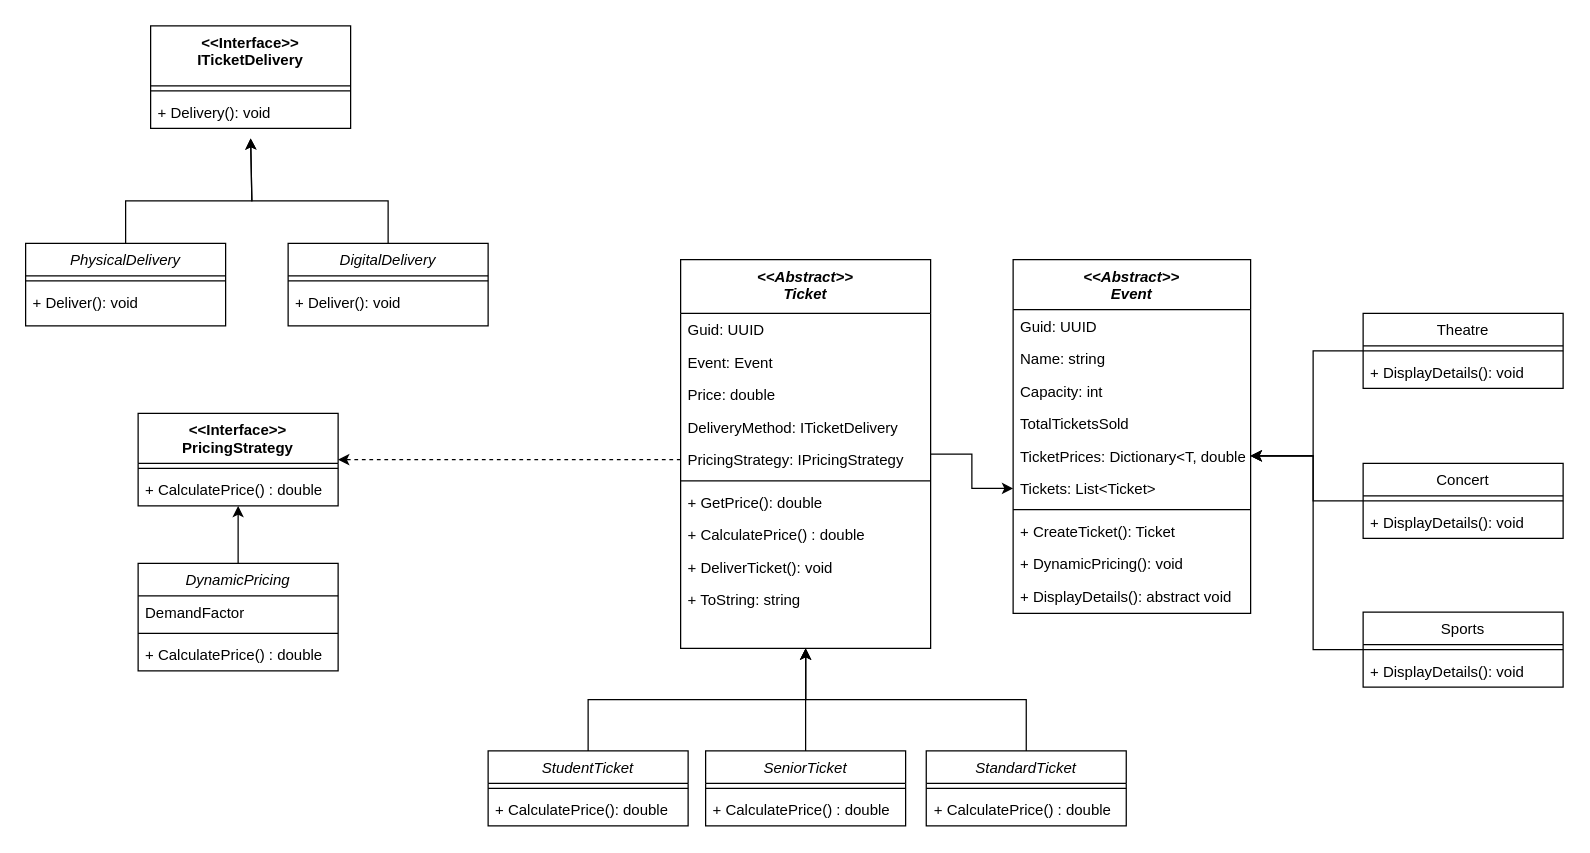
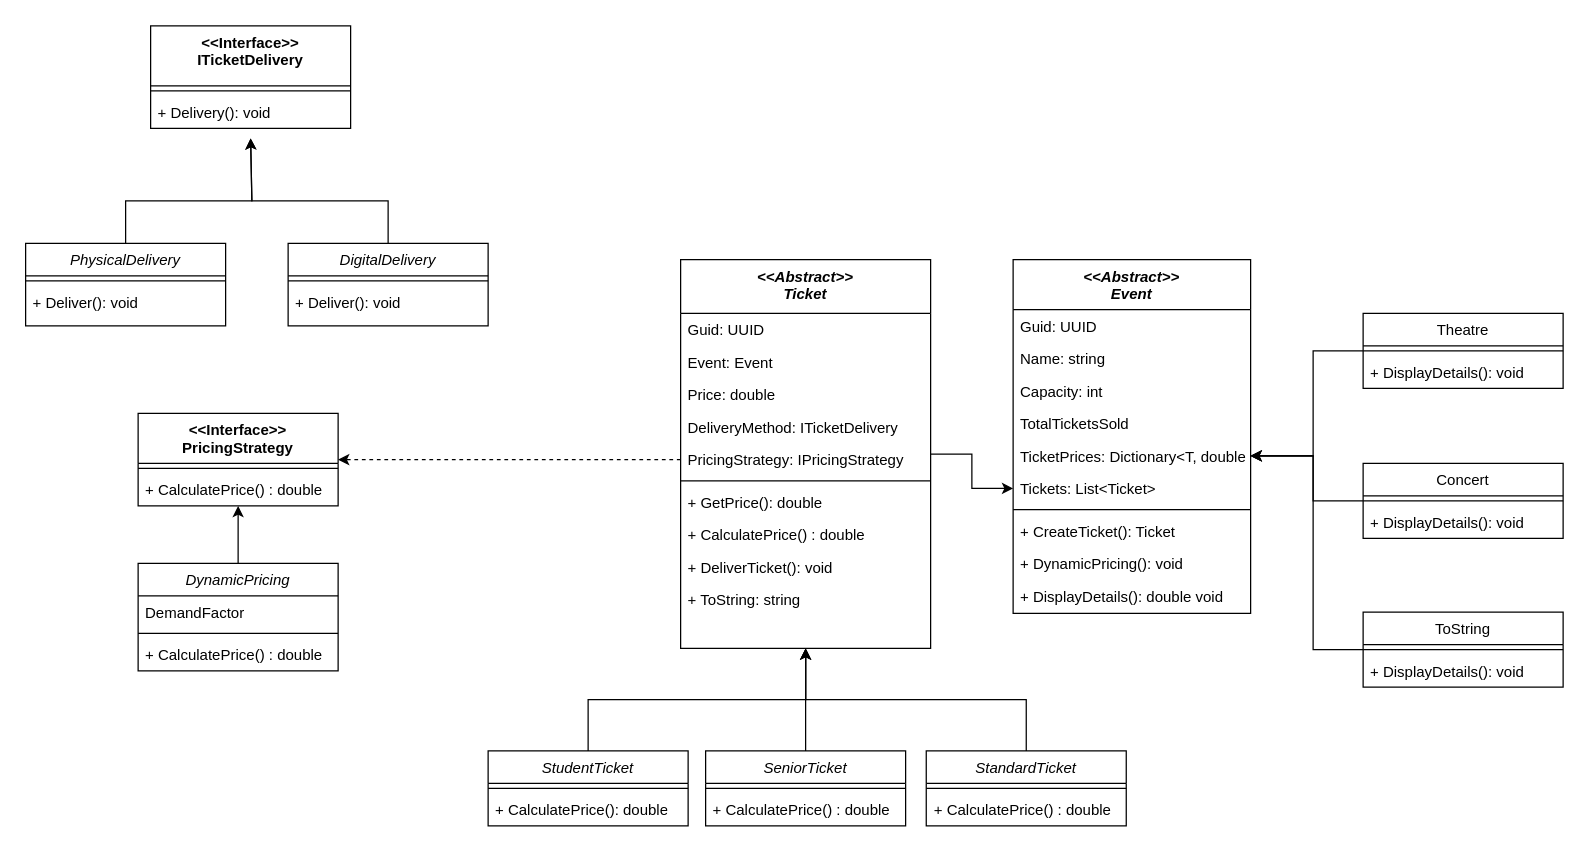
(1141, 596) -> (1131, 596)
(1463, 629) -> (1463, 629)
